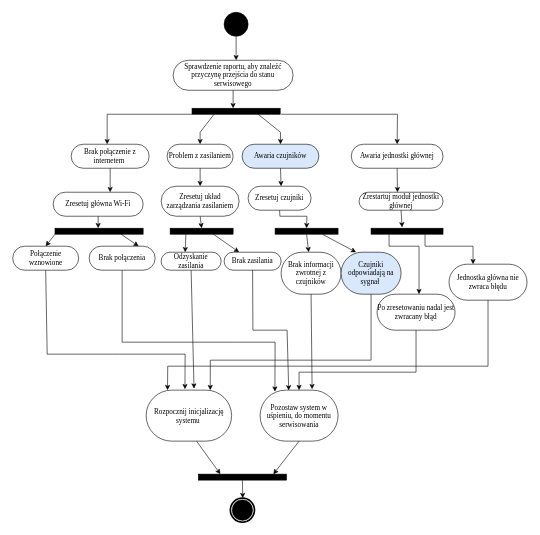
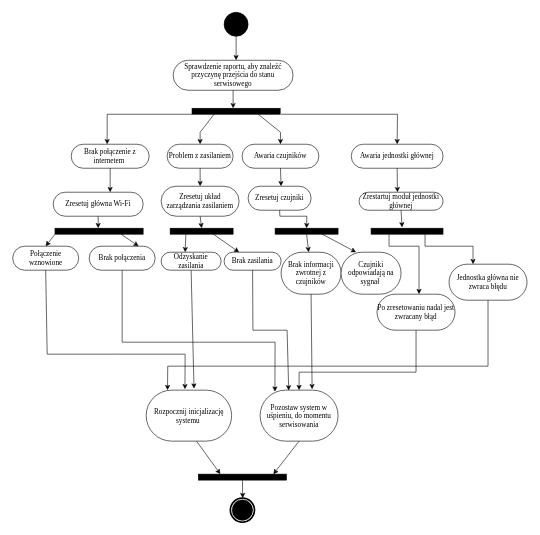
(281, 156) -> (281, 156)
(371, 273) -> (371, 273)
(210, 360) -> none
